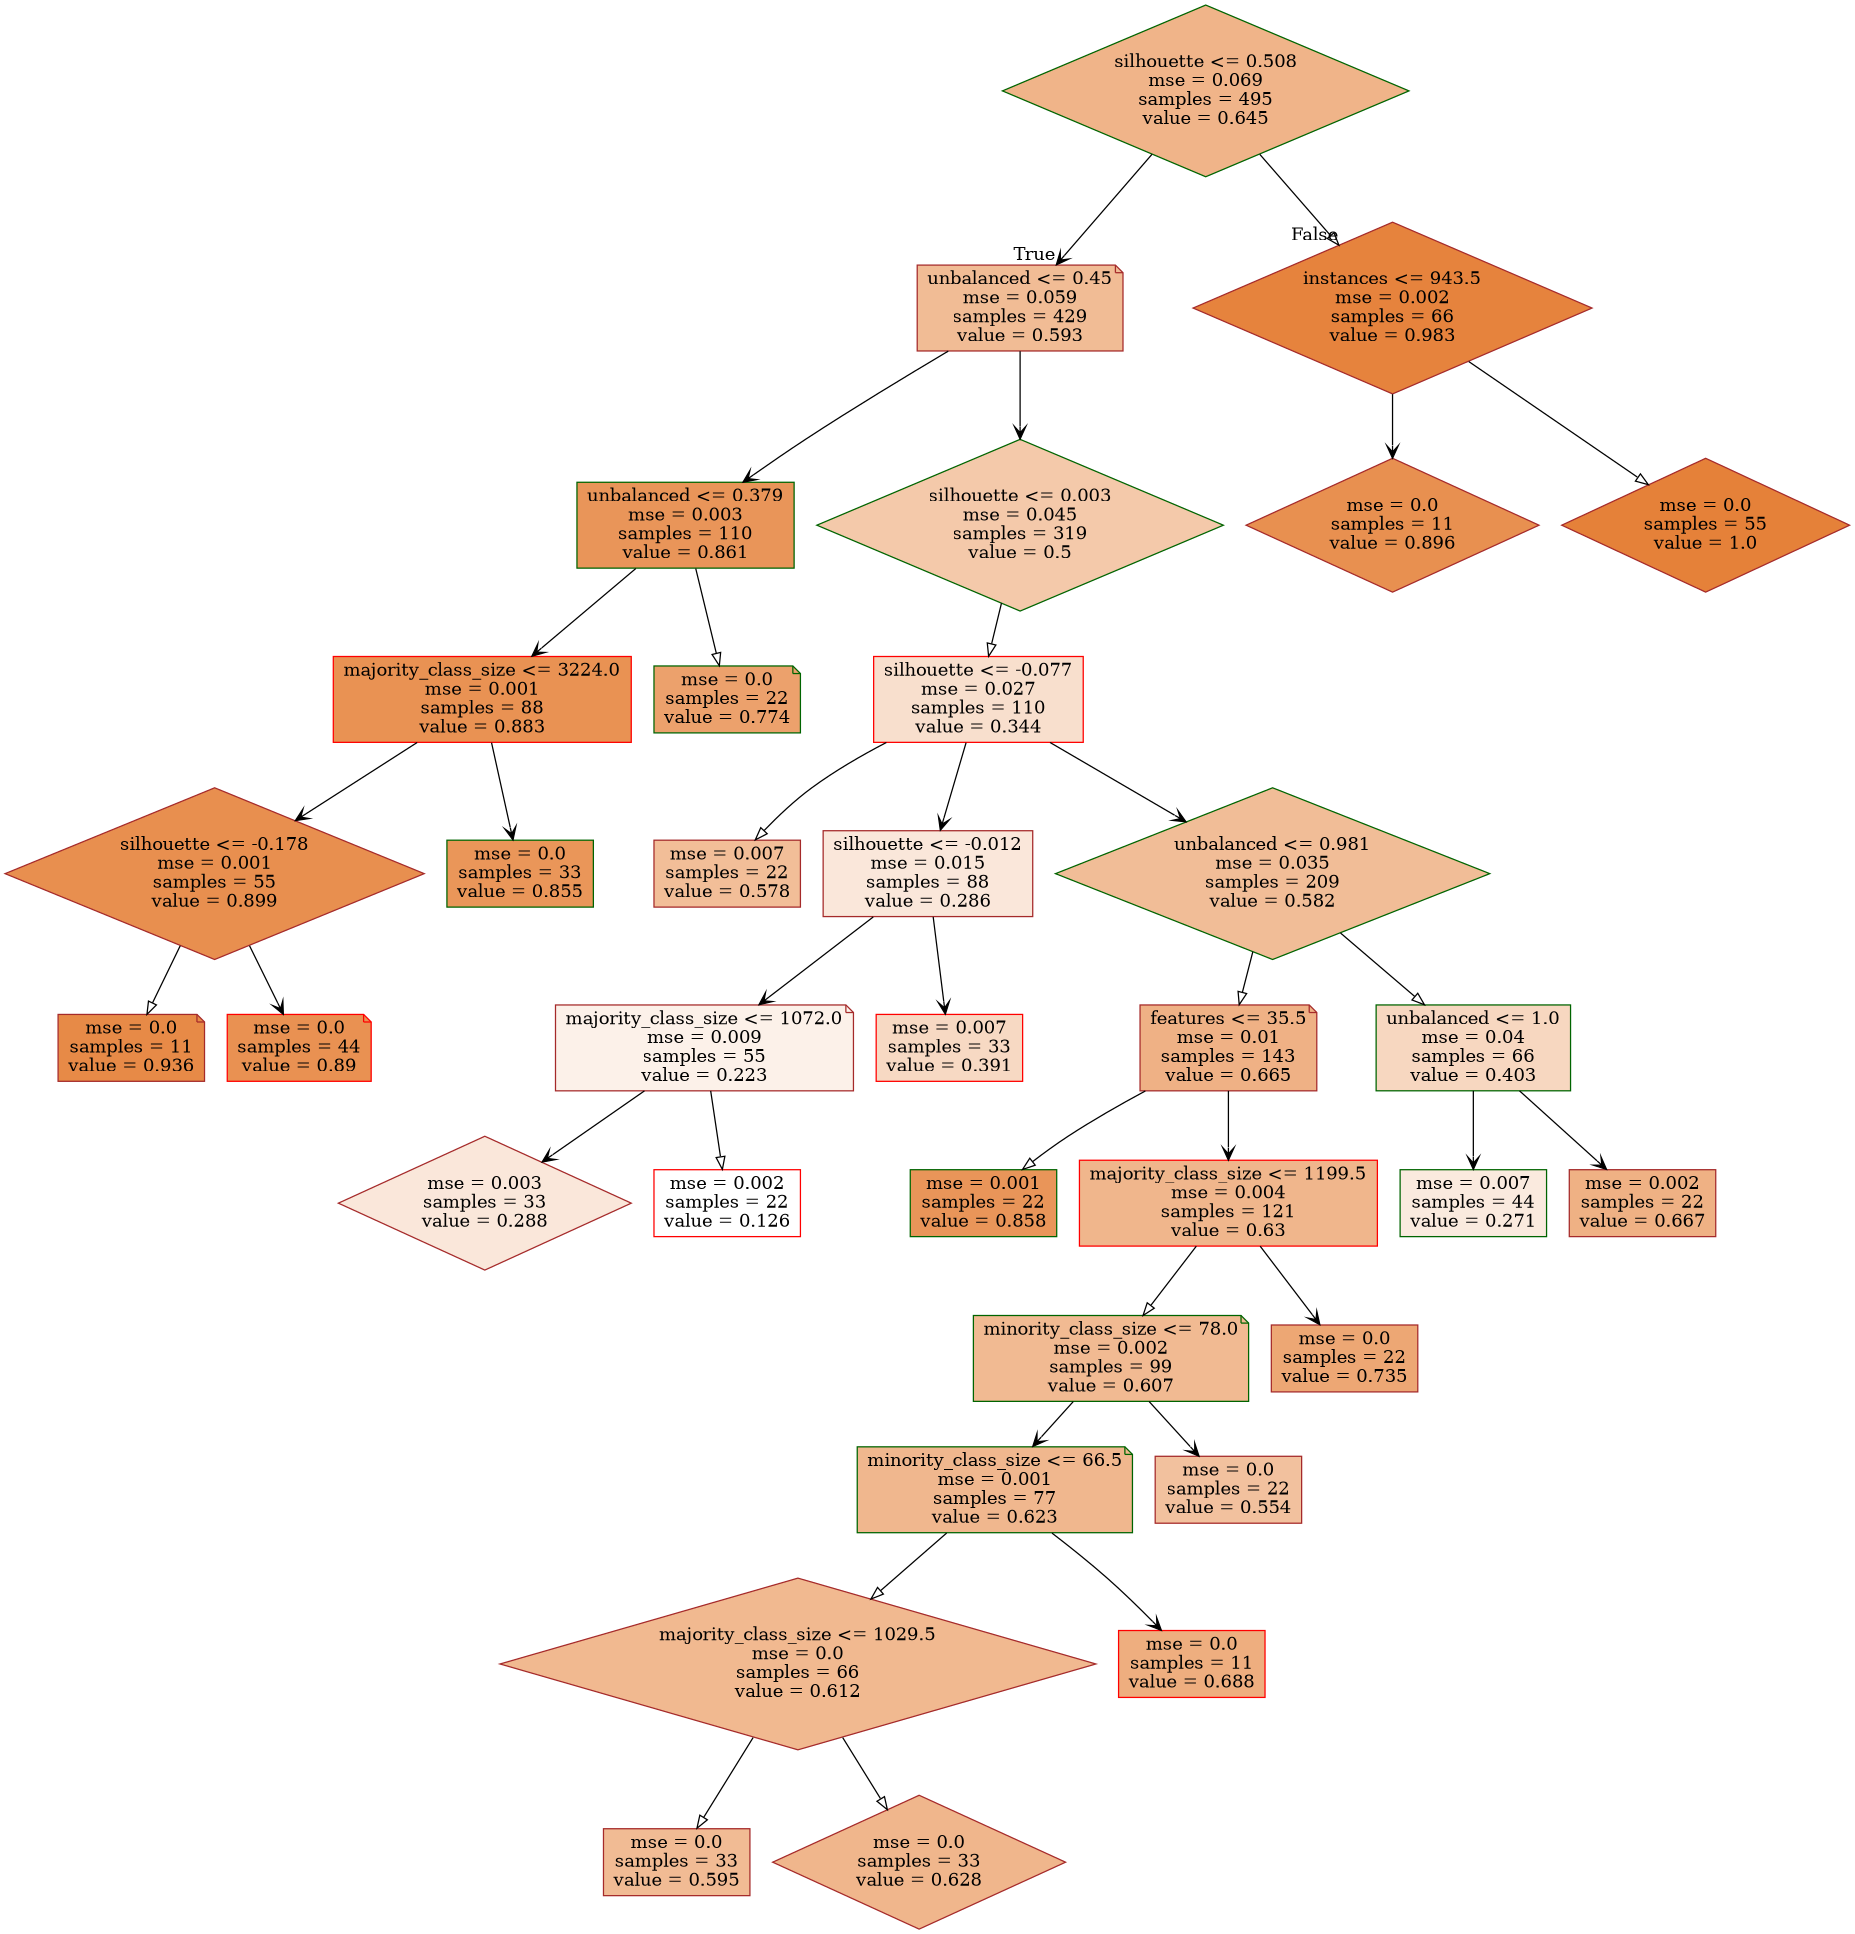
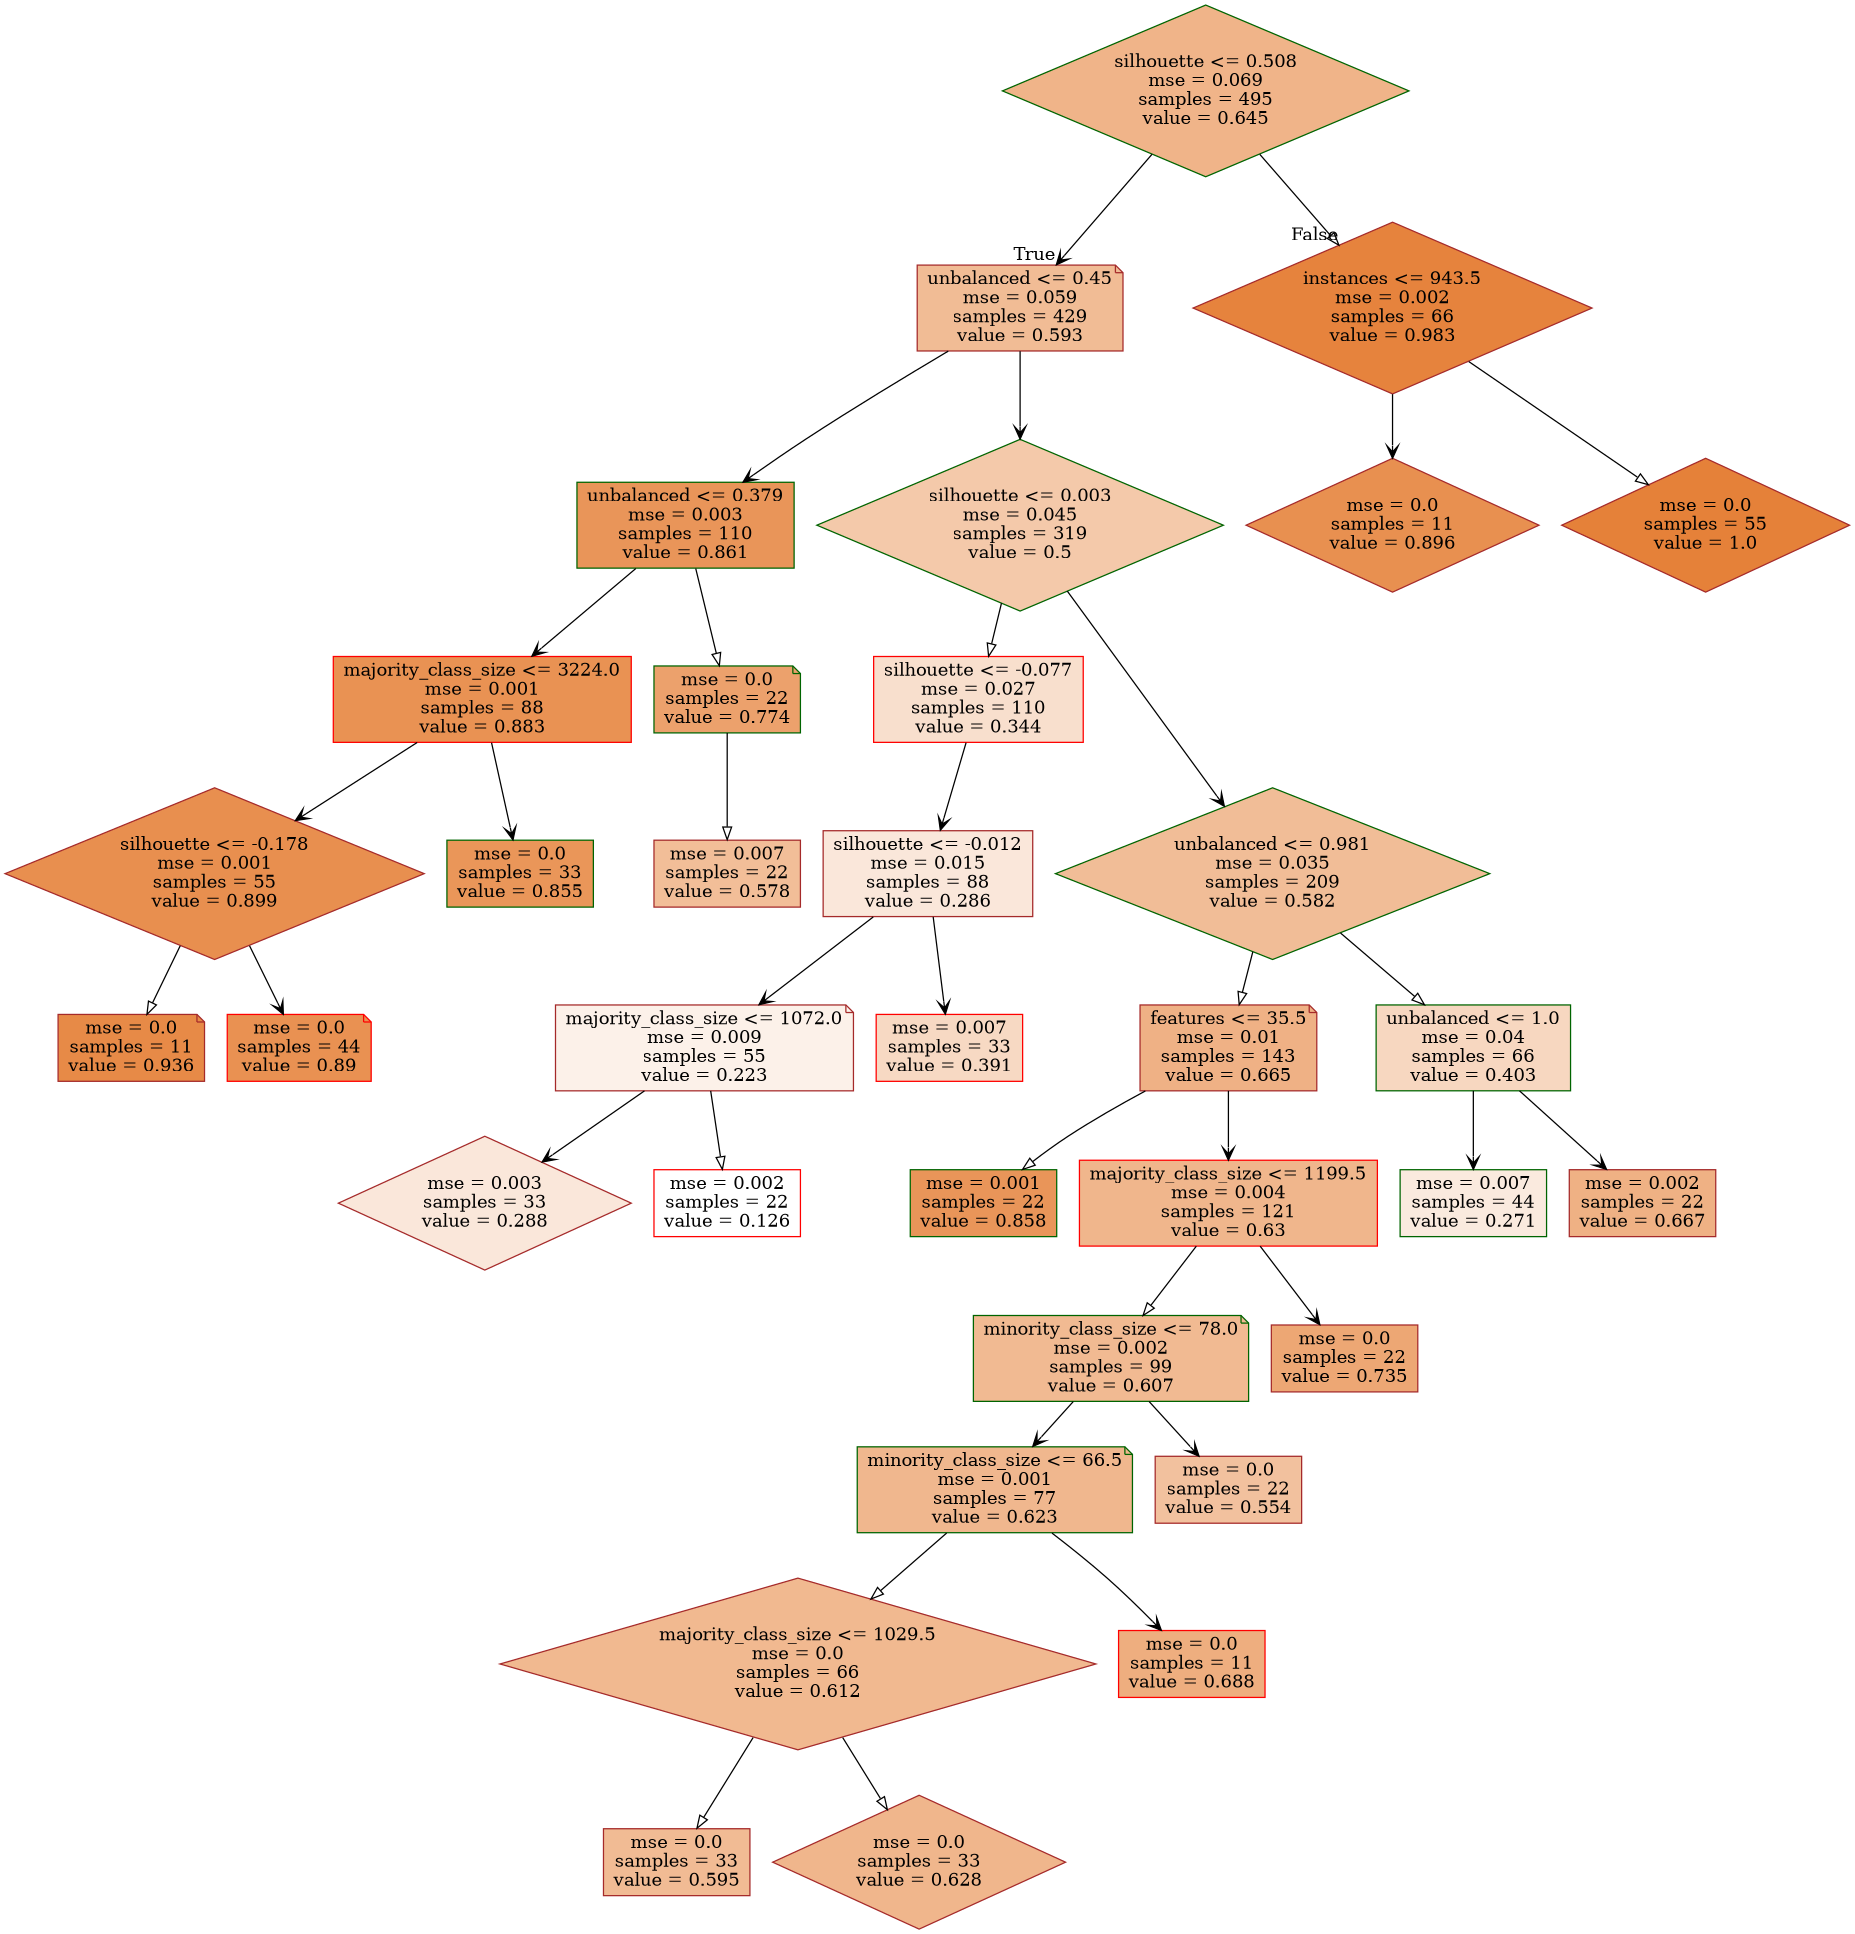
(1112, 779) -> (1142, 693)
(821, 781) -> (727, 780)
